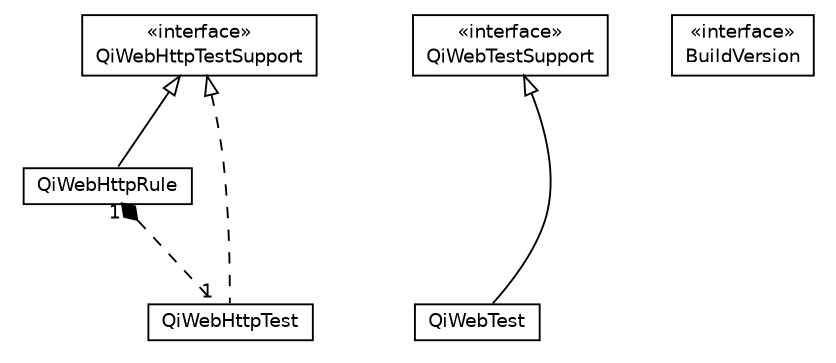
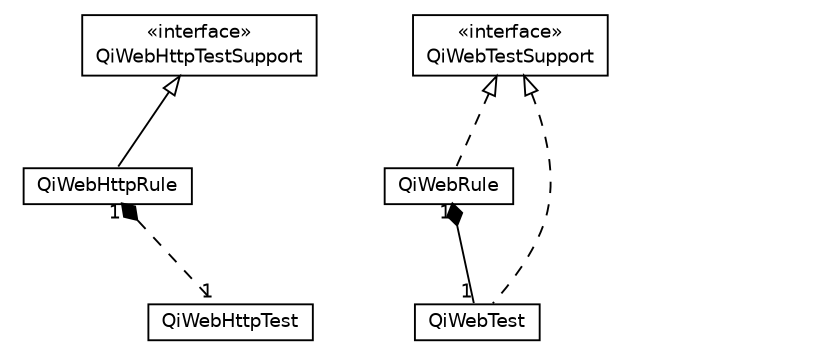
(742, 45) -> none
none -> (449, 185)
(227, 198) -> none
(549, 205) -> (549, 205)
